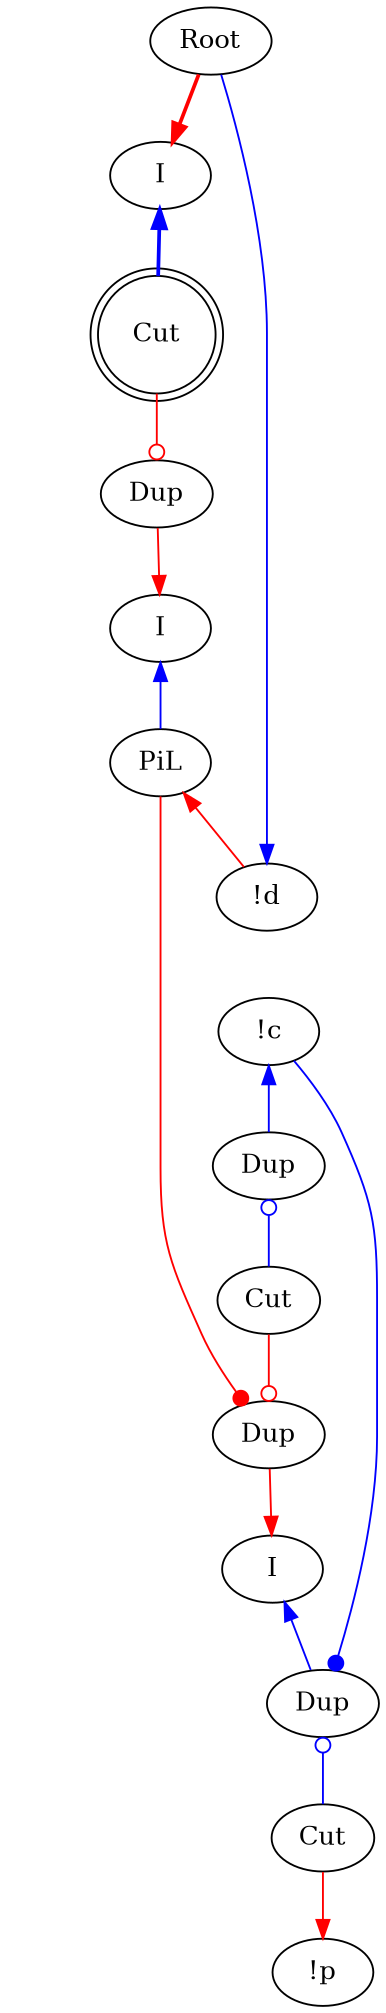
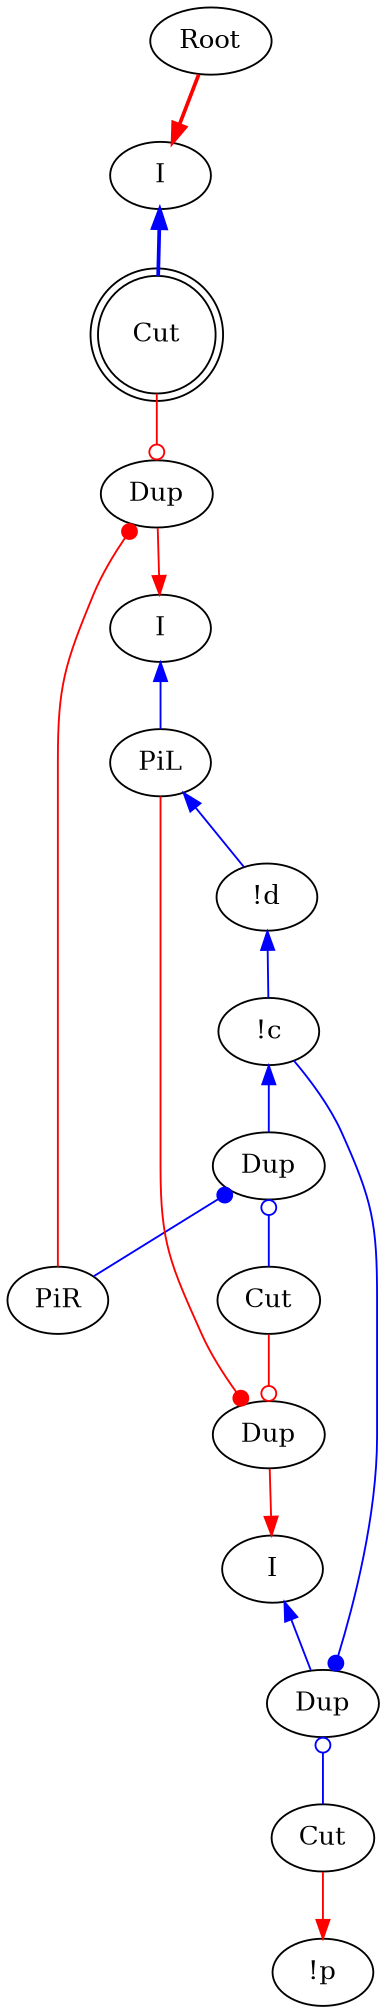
(267, 457) -> (268, 974)
(220, 837) -> (220, 837)
none -> (58, 1300)
